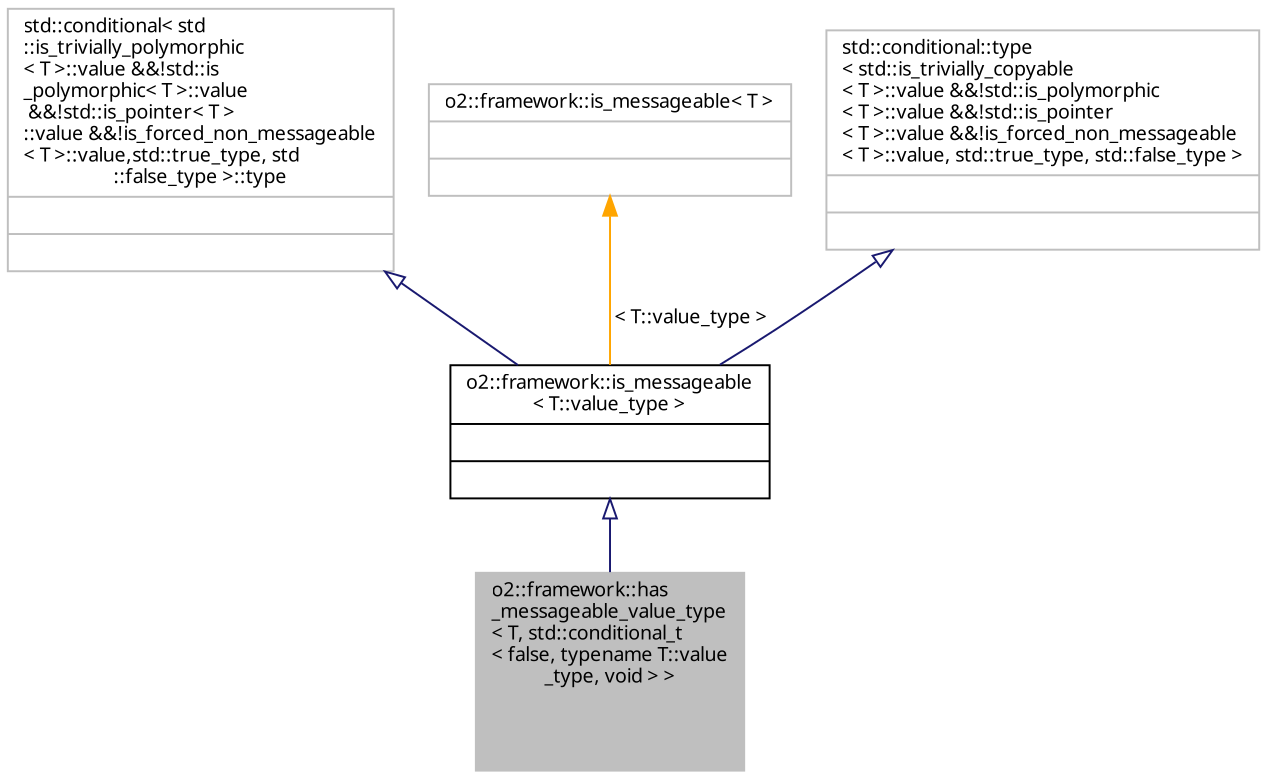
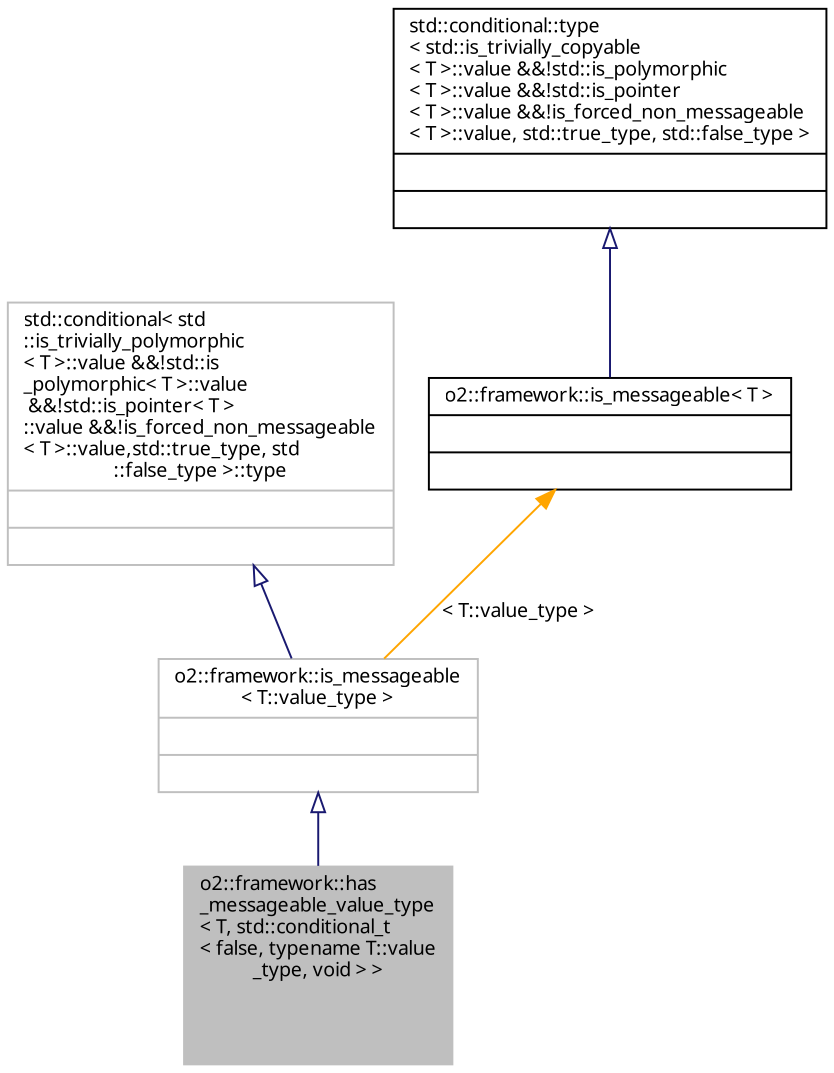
(610, 140) -> (610, 434)
(1043, 140) -> (610, 118)
(799, 314) -> (610, 313)
(610, 432) -> (318, 726)
